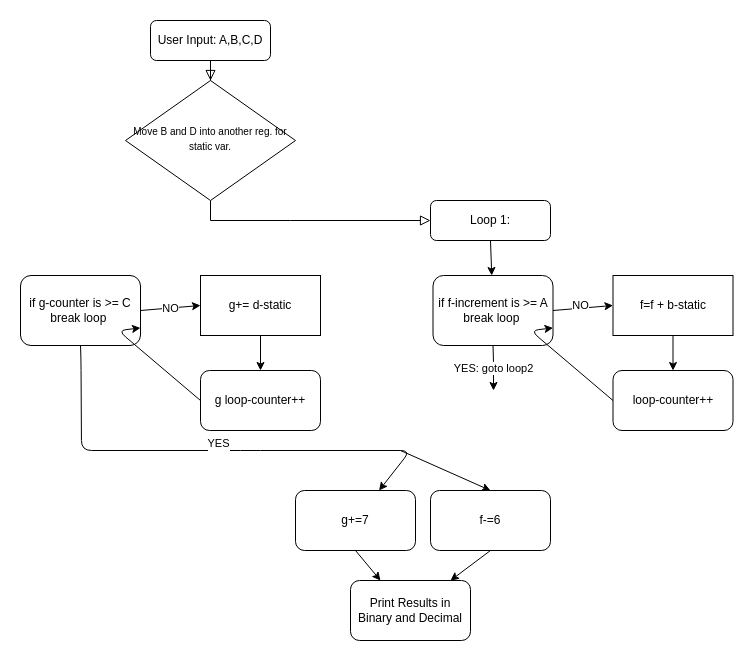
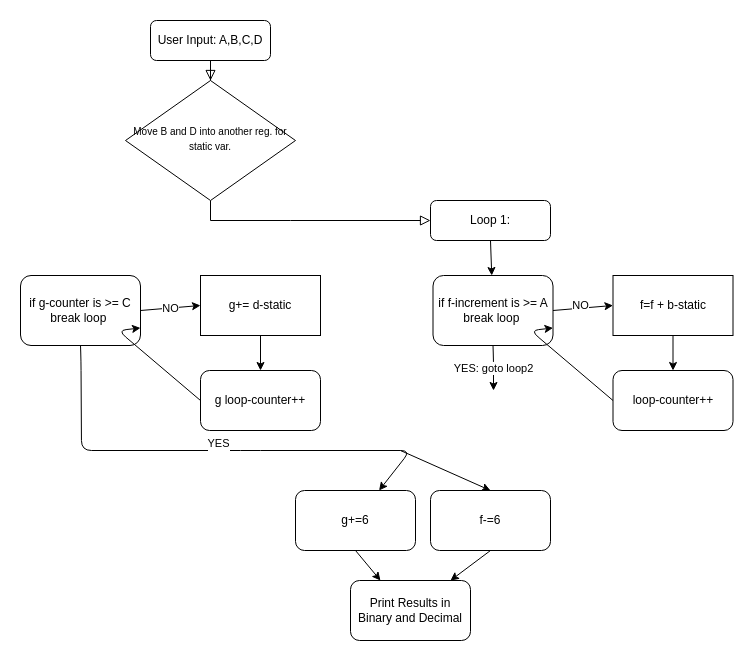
(356, 521) -> (356, 521)
